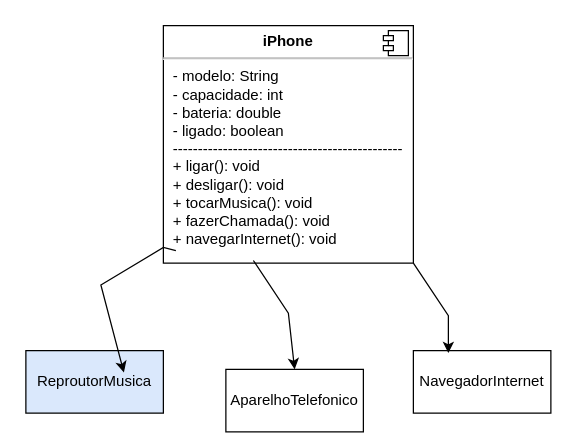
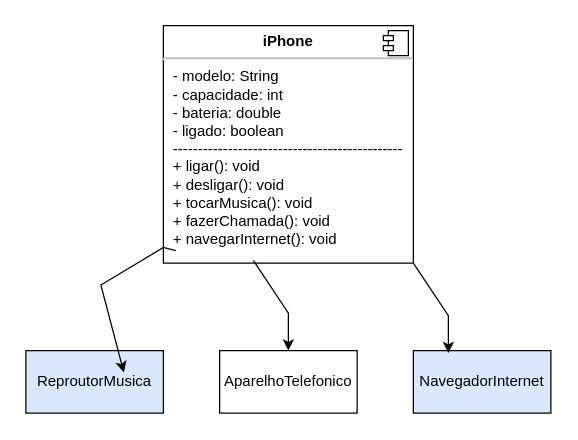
(482, 382) -> (482, 382)
(294, 401) -> (288, 382)
